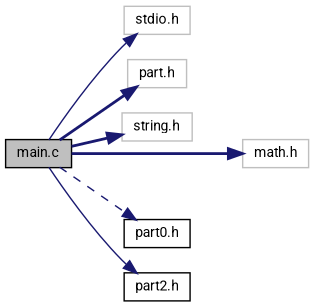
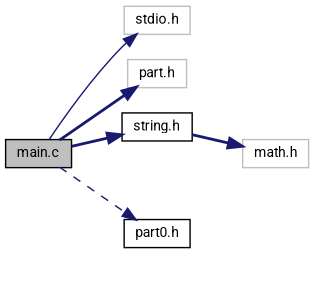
(157, 127) -> (157, 127)
(150, 154) -> (210, 139)
(157, 287) -> none
